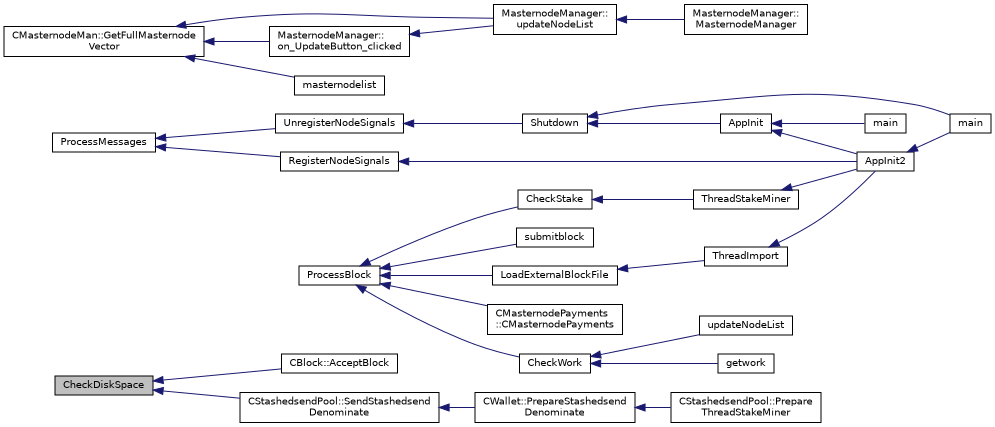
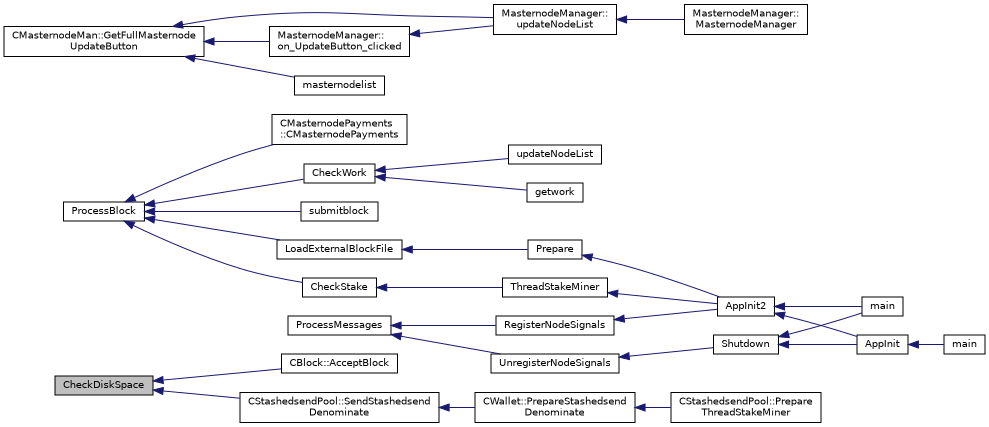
(104, 42) -> (104, 42)
(819, 143) -> (808, 322)
(746, 256) -> (555, 250)
